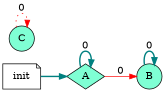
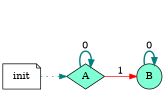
(22, 39) -> none
(121, 71) -> (121, 71)
(50, 76) -> (50, 76)
